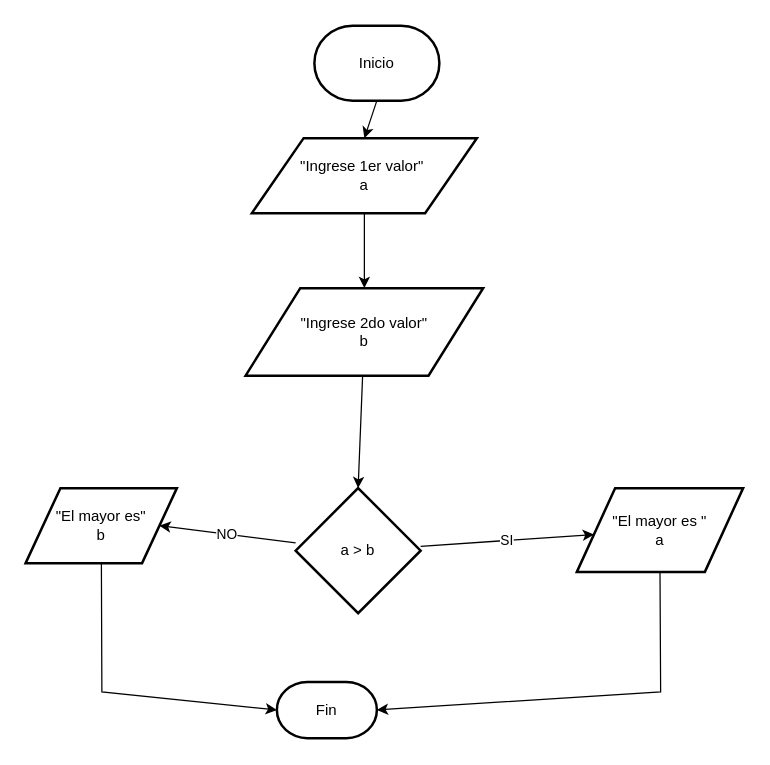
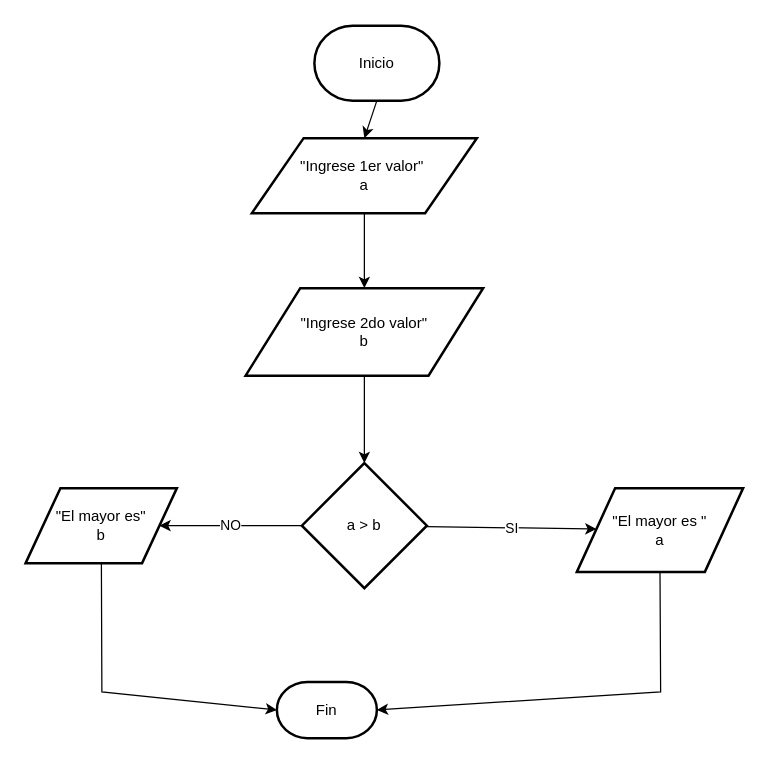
(358, 551) -> (364, 526)
